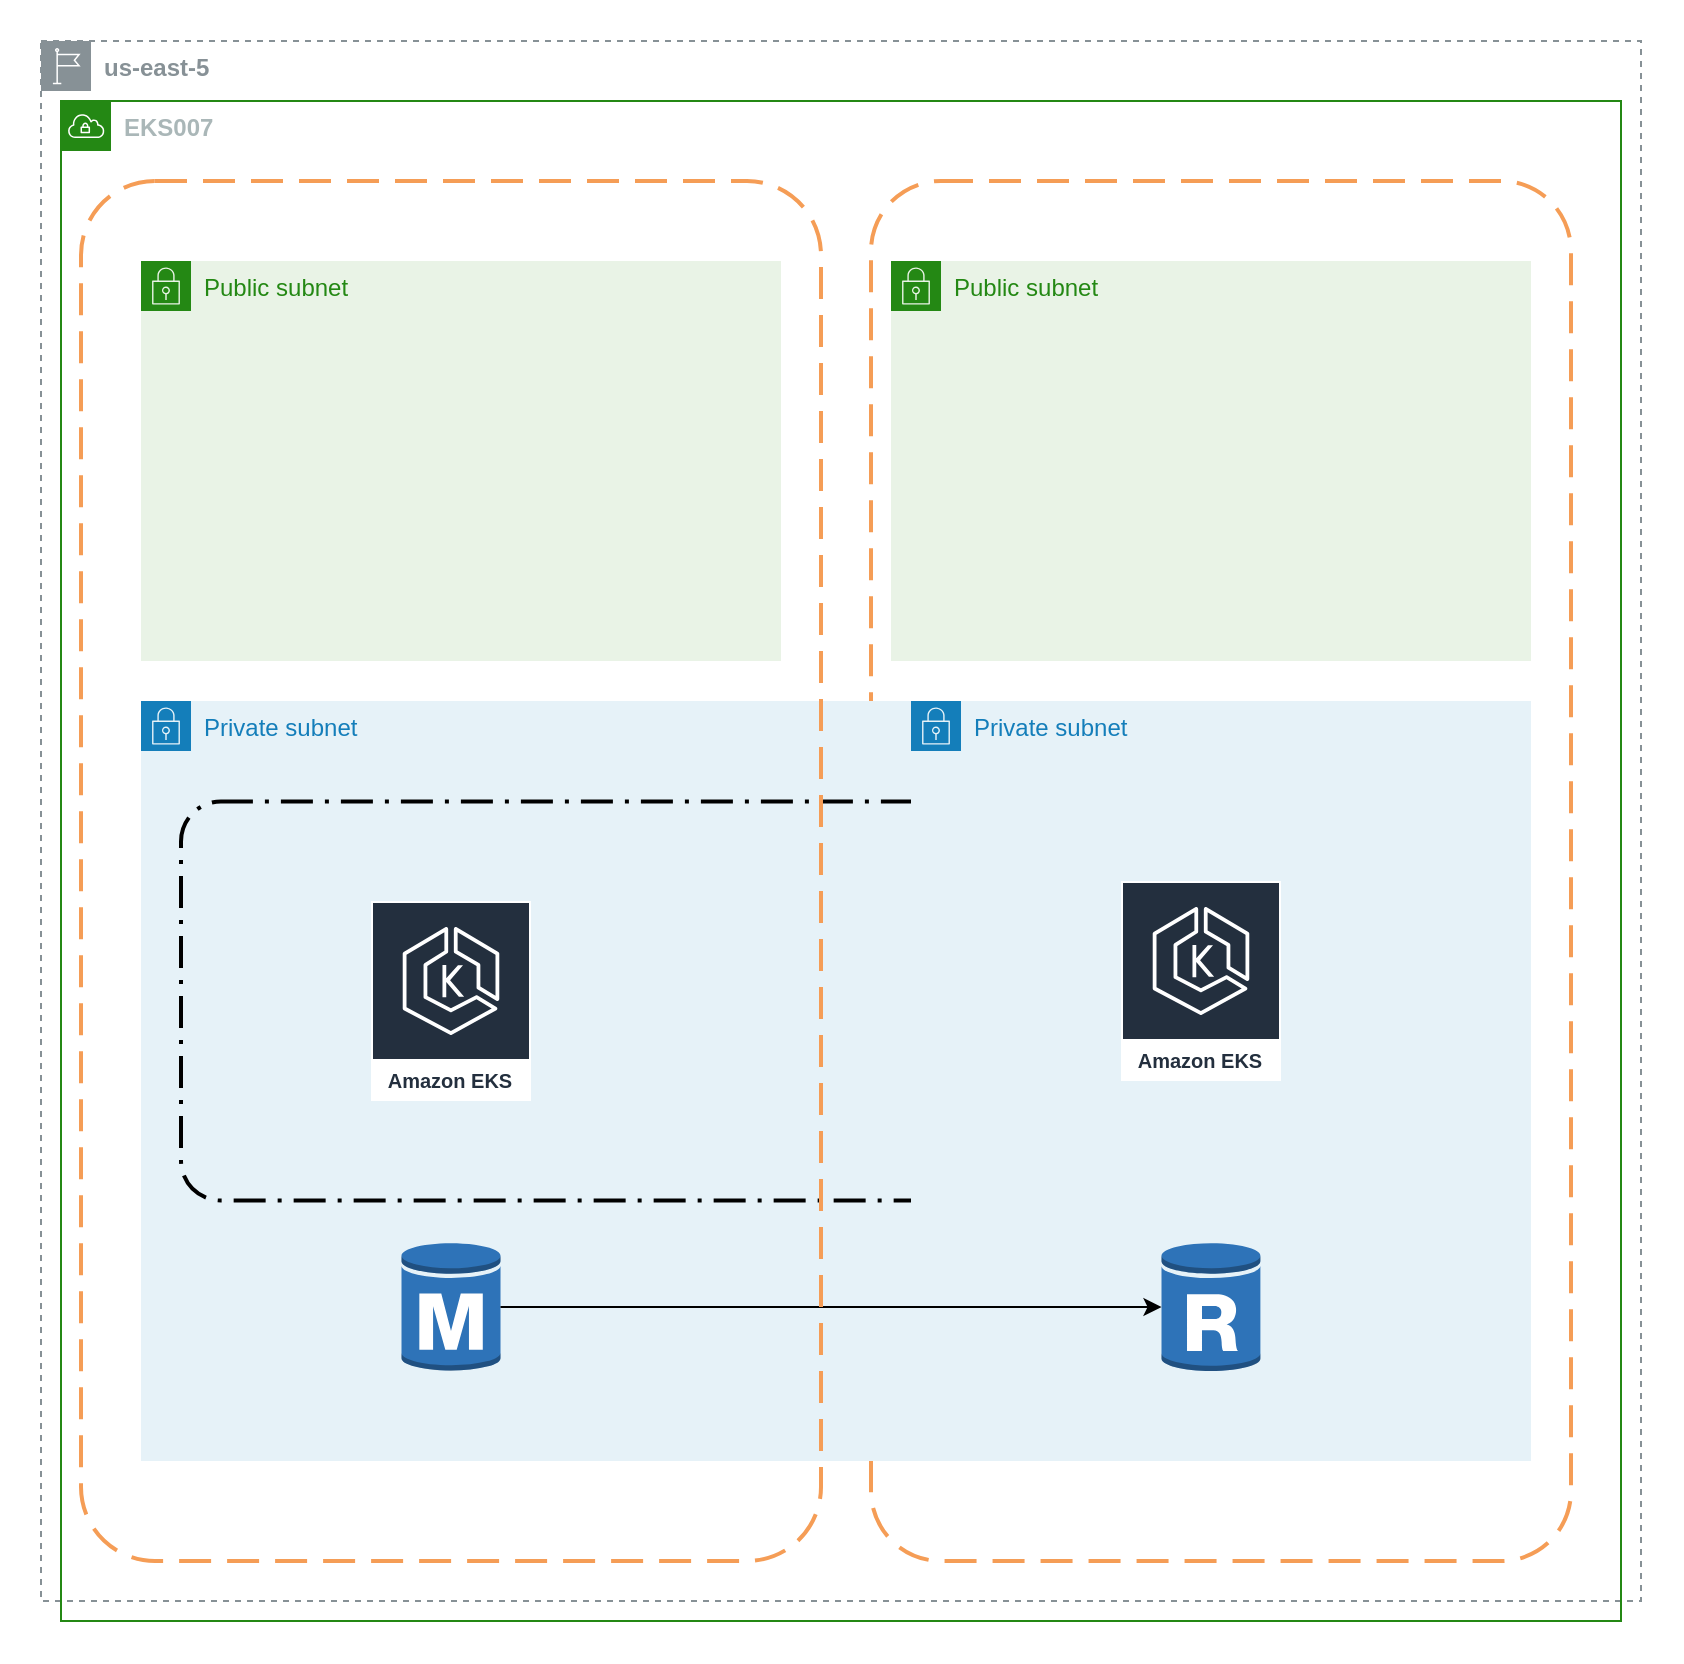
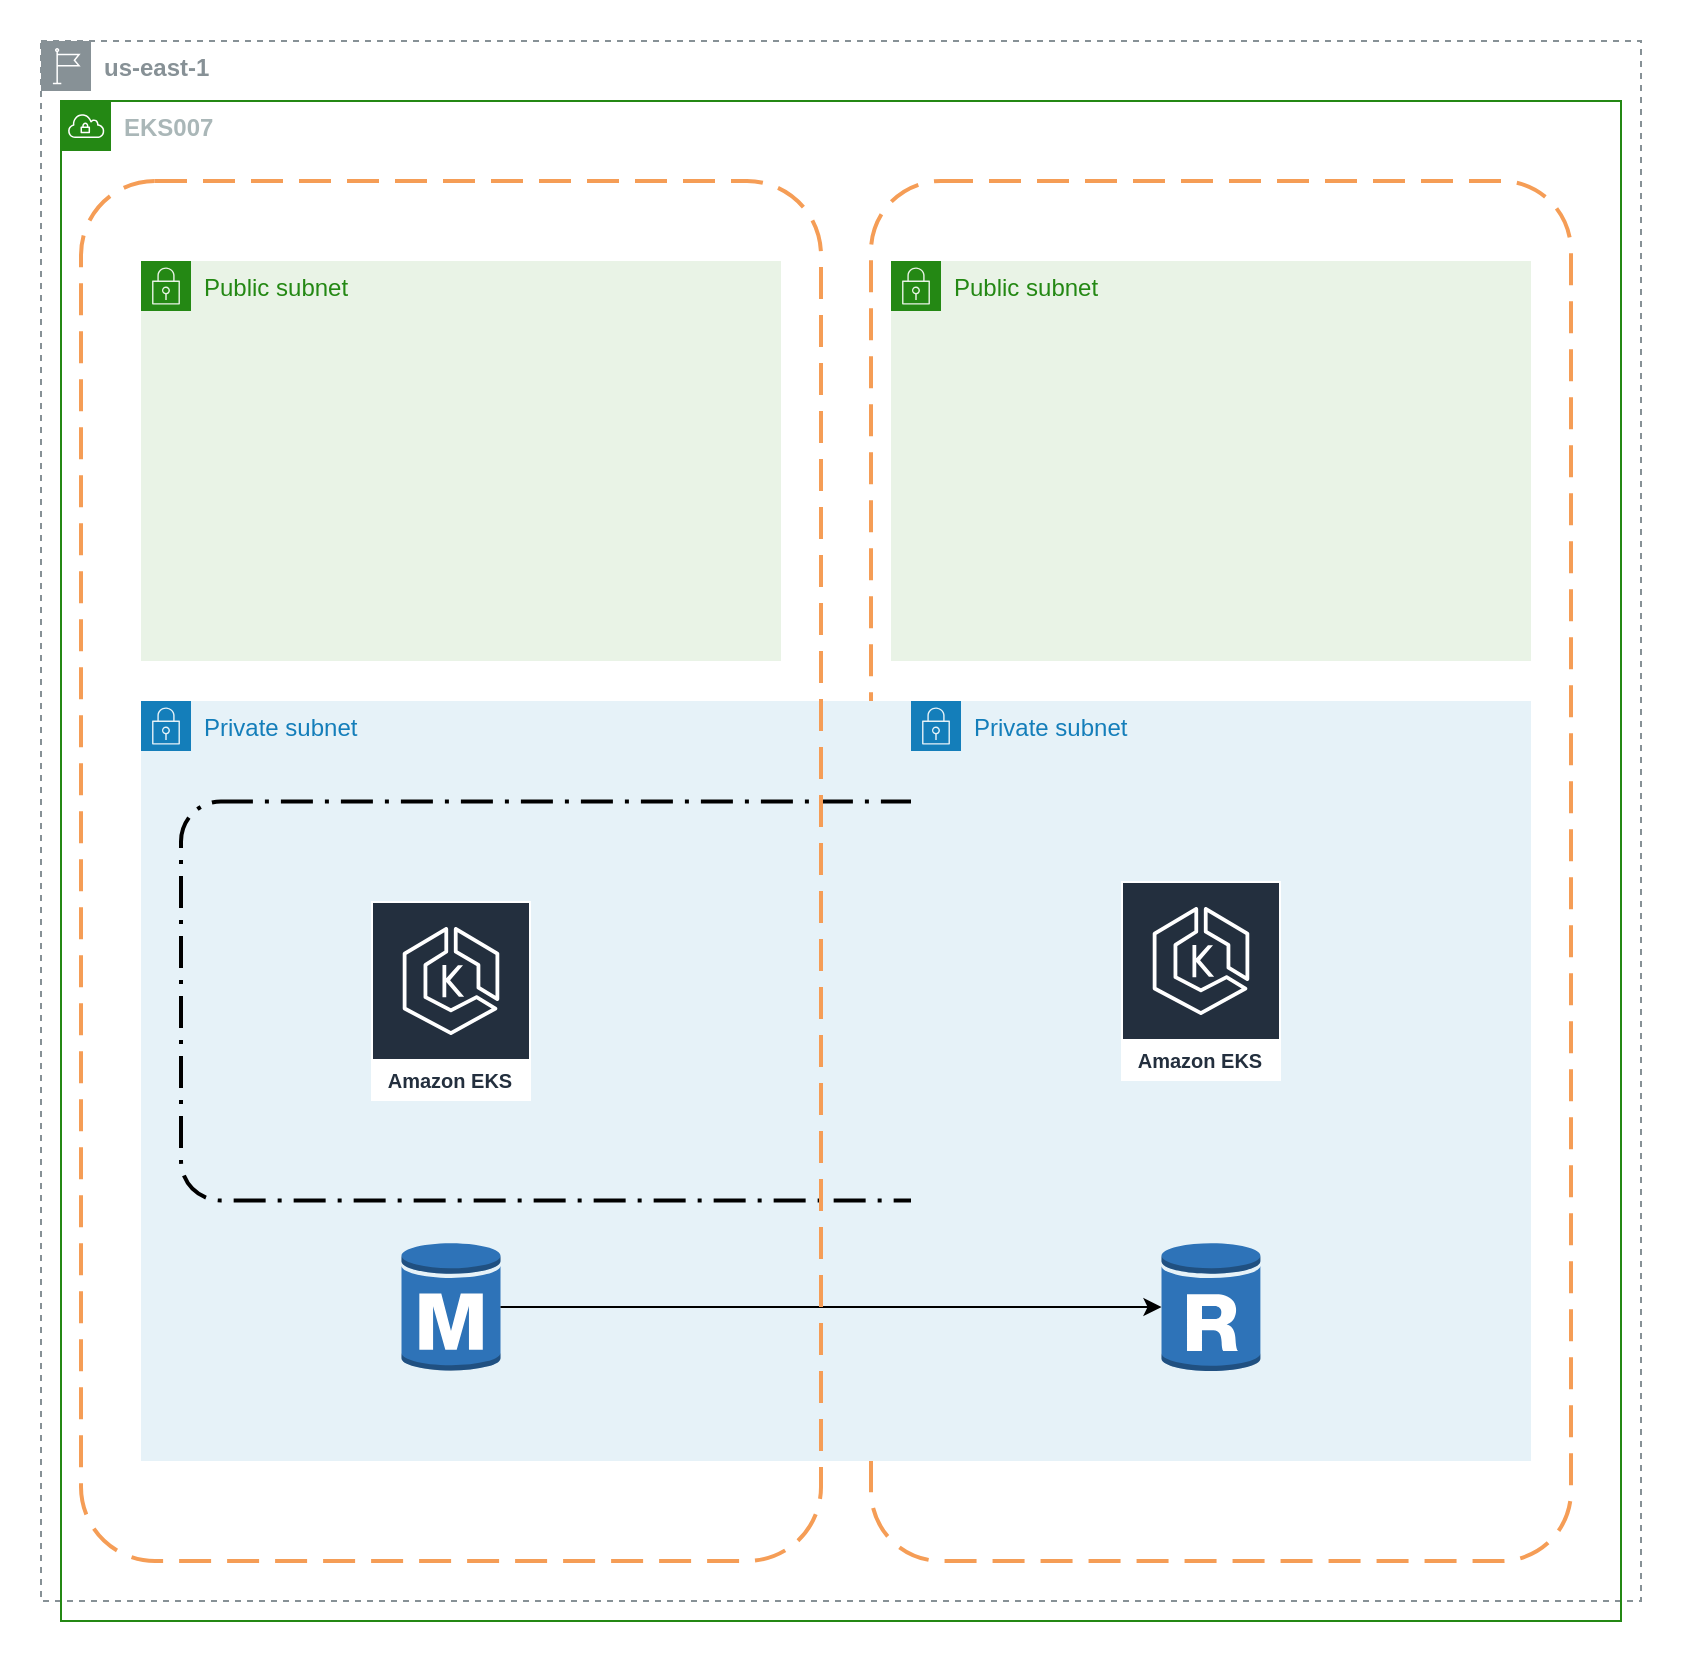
(165, 69) -> (165, 69)
